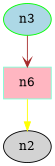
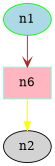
(27, 19) -> (27, 19)
